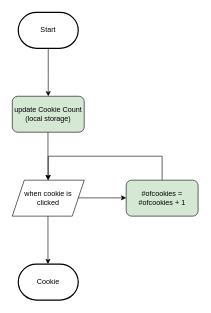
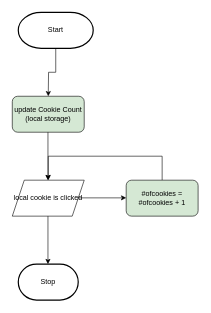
(48, 30) -> (56, 30)
(48, 198) -> (48, 198)
(48, 282) -> (48, 282)
